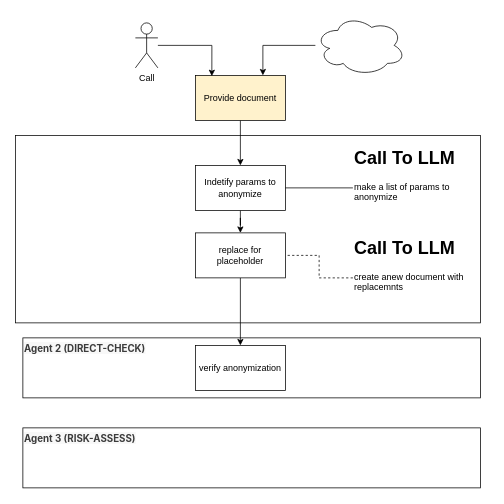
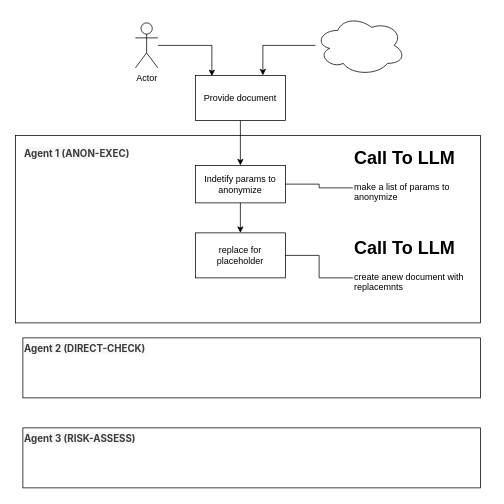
(147, 79) -> (147, 79)
(240, 98) -> (240, 98)
none -> (90, 158)
(240, 188) -> (240, 184)
(319, 266) -> (319, 266)
(240, 309) -> none
(240, 368) -> none
